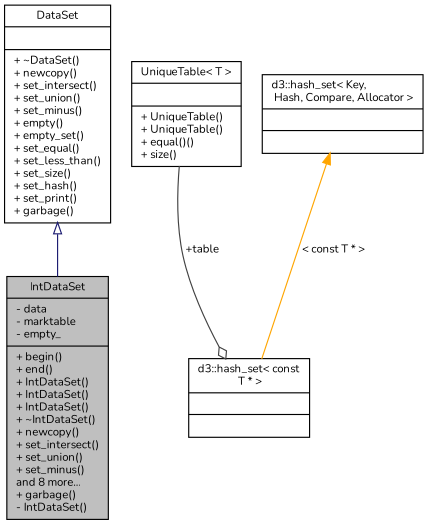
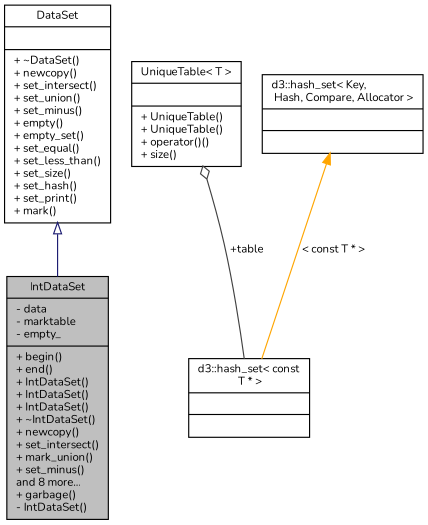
(168, 142) -> (176, 142)
(44, 211) -> (35, 211)
(184, 260) -> (229, 268)
(50, 457) -> (55, 457)
